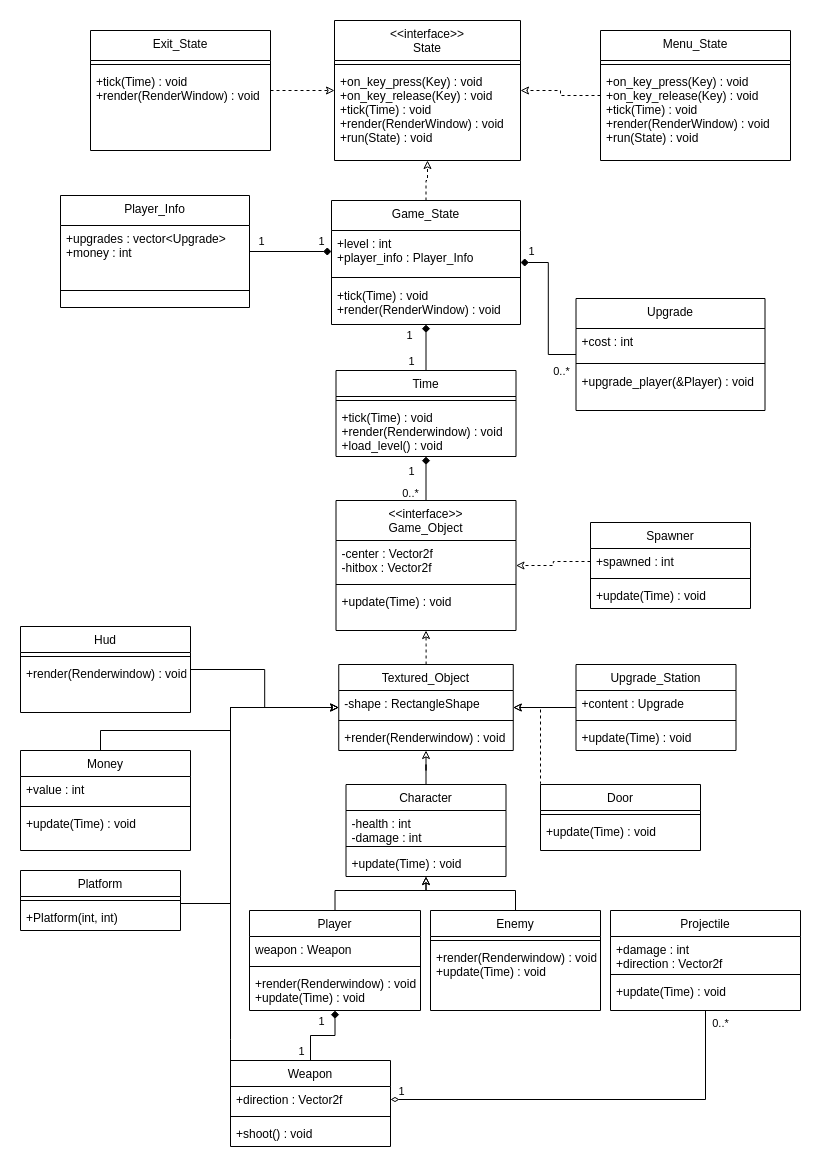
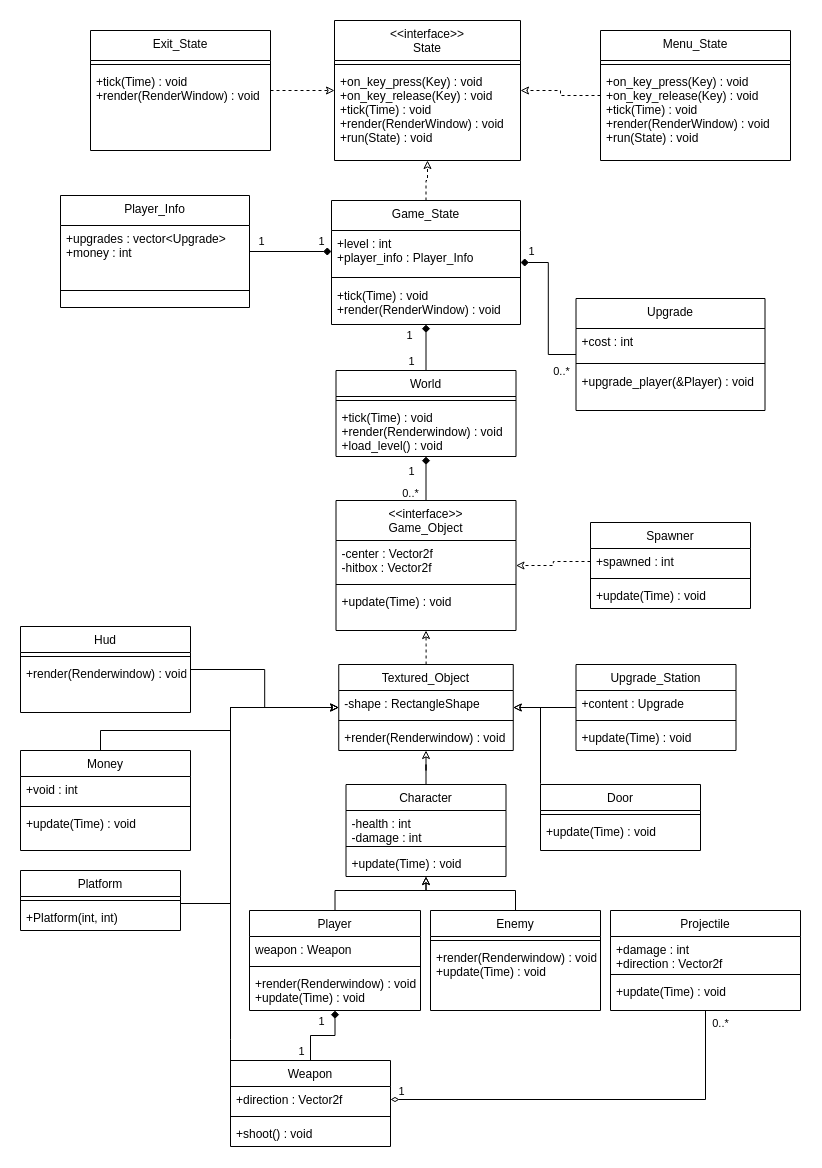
(426, 384) -> (426, 384)
(541, 747) -> (541, 747)
(59, 790) -> (55, 790)
